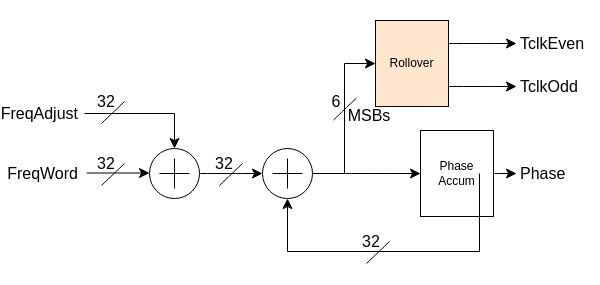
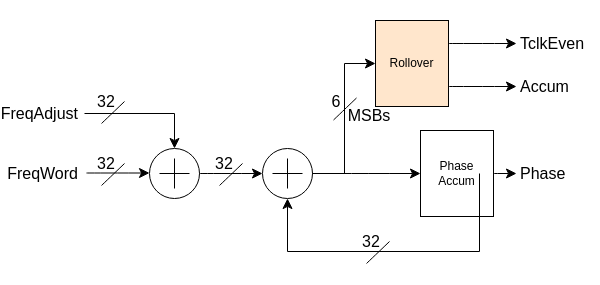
(550, 87) -> (543, 87)
